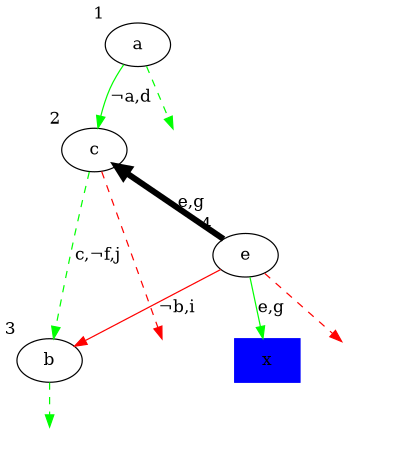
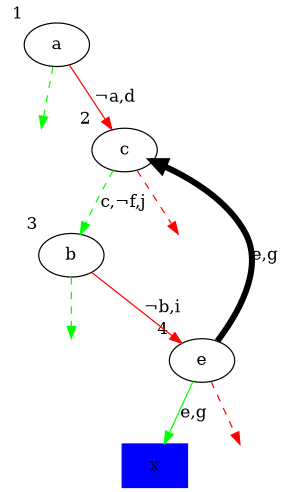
(110, 89) -> (87, 92)
(160, 301) -> (132, 304)
